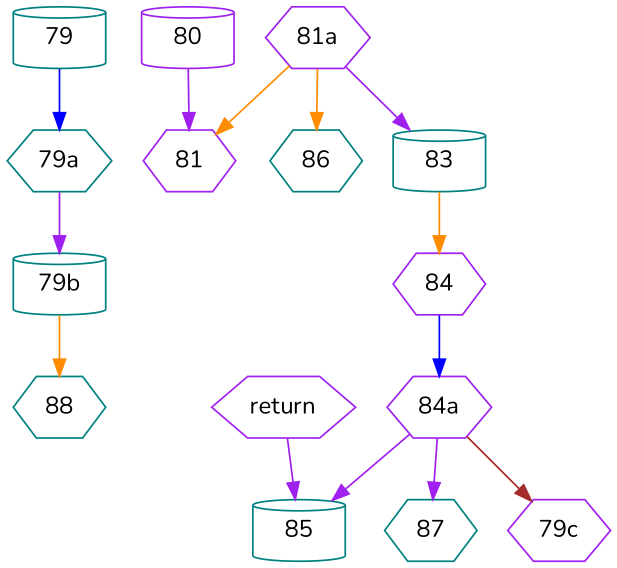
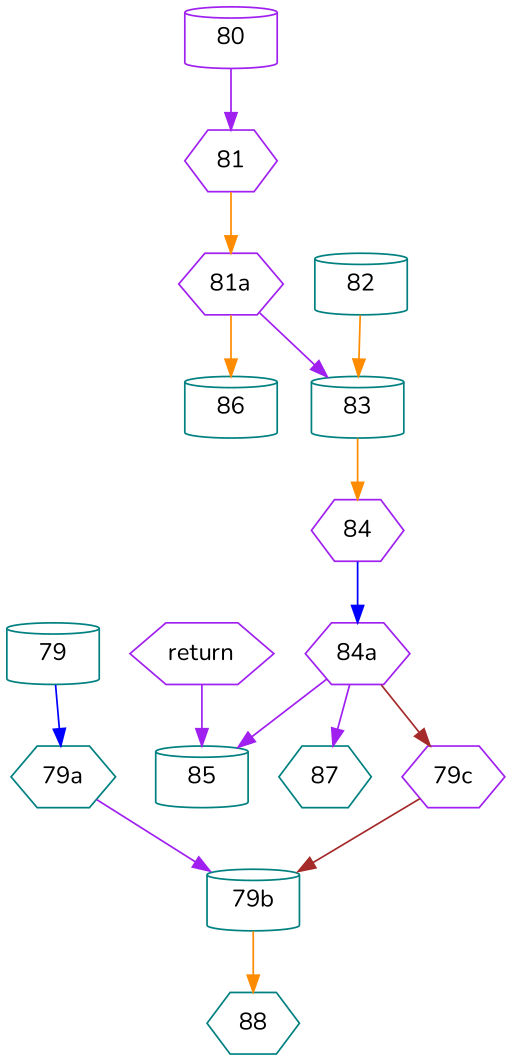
(259, 94) -> (231, 214)
(316, 161) -> (231, 407)
none -> (361, 284)
none -> (367, 831)
